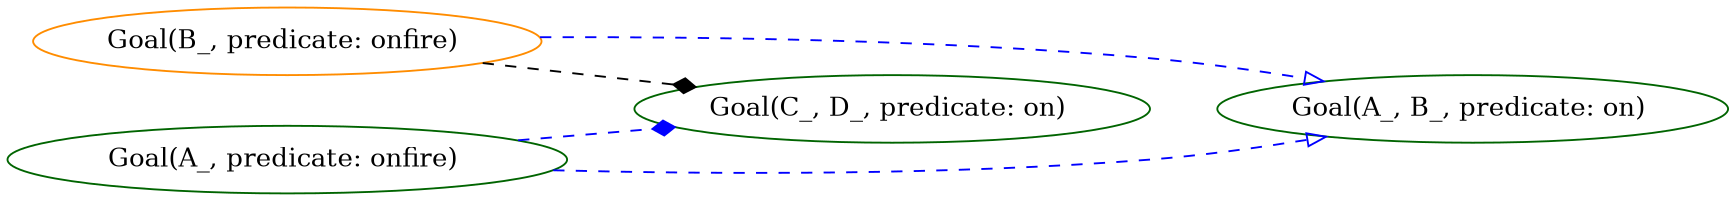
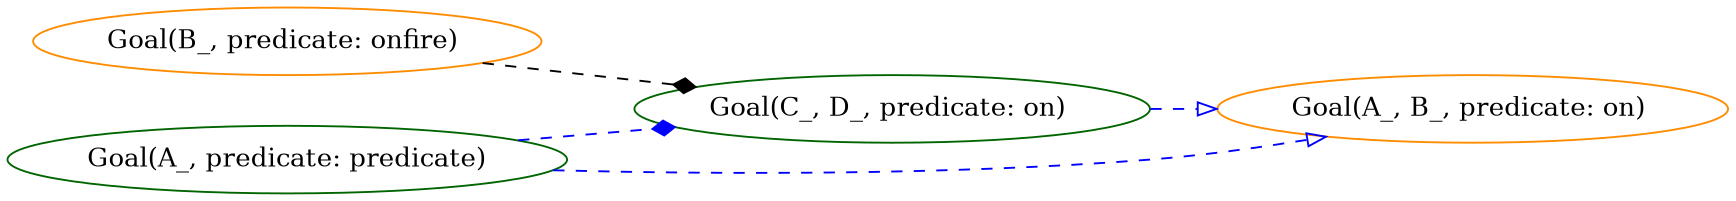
(923, 44) -> (1174, 109)
(1473, 109) -> (1473, 109)
(287, 160) -> (287, 160)
